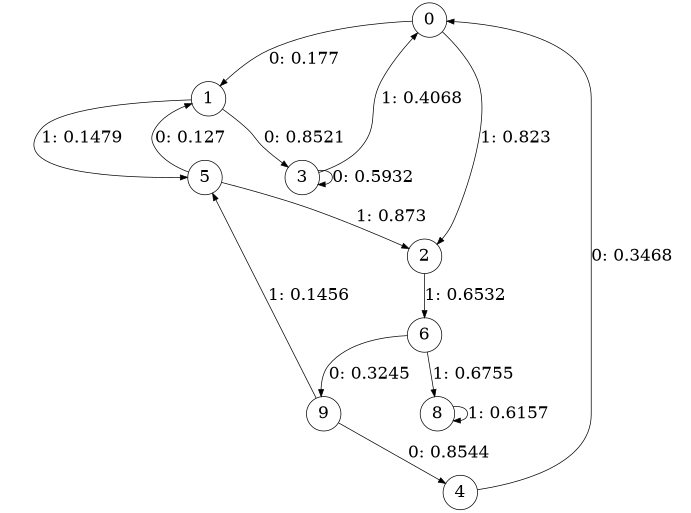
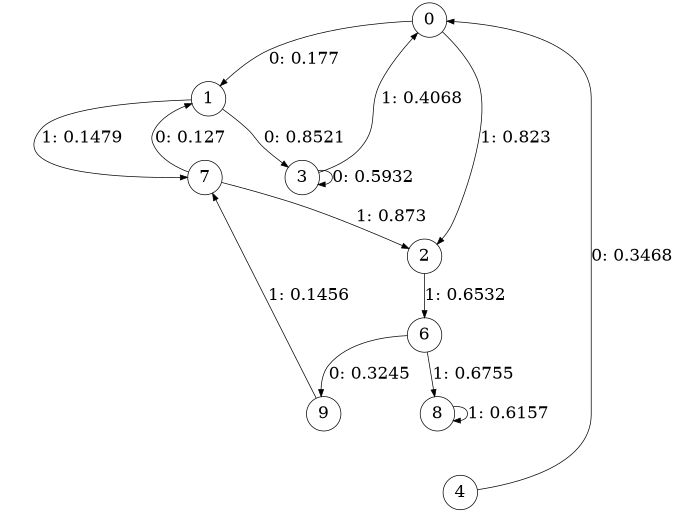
(205, 178) -> (205, 178)
(389, 451) -> none
